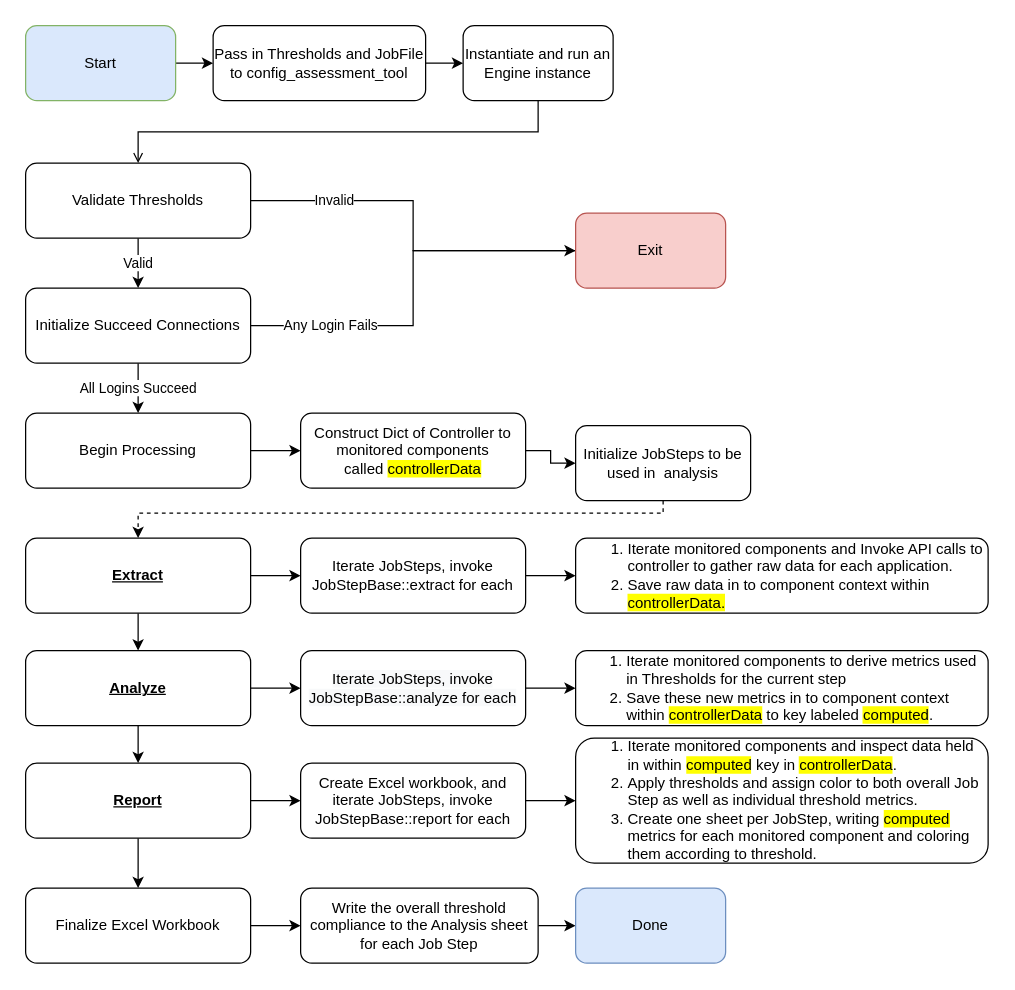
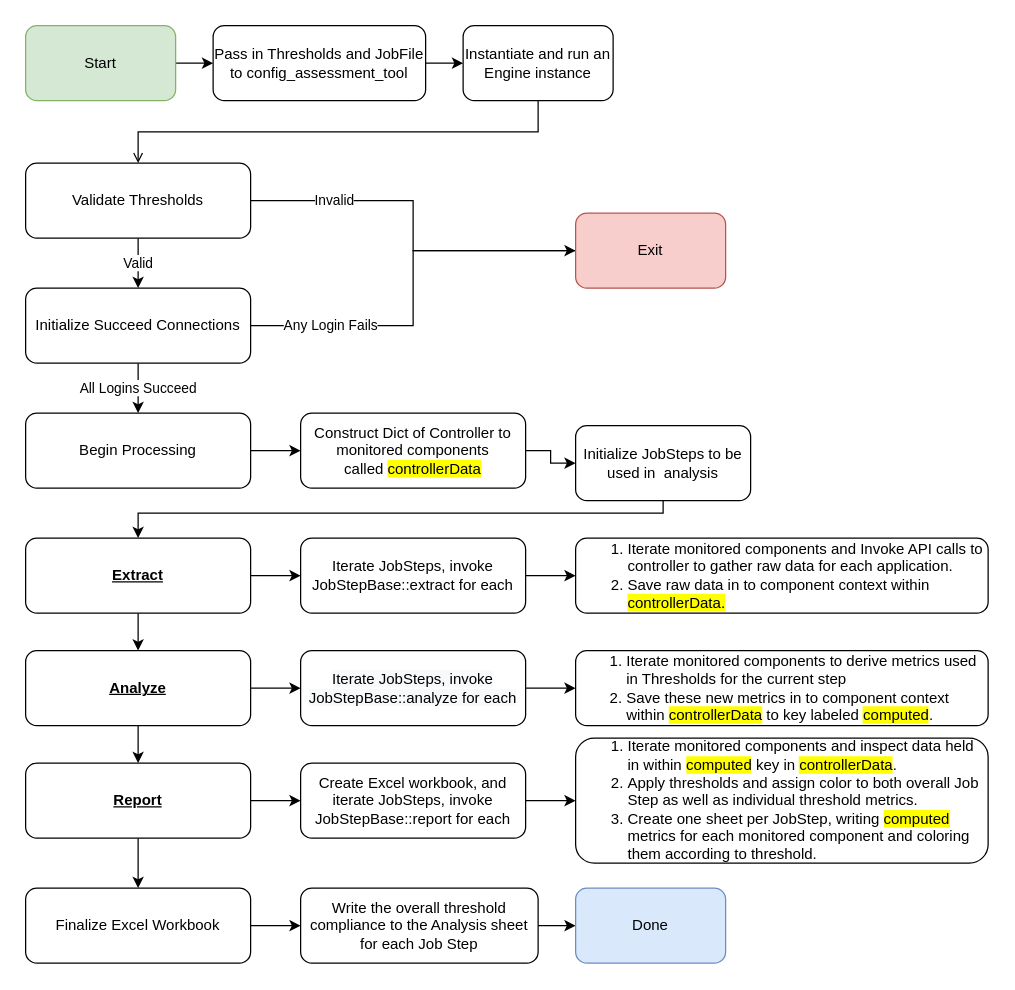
(101, 63) -> (101, 63)
(397, 513) -> (397, 513)
